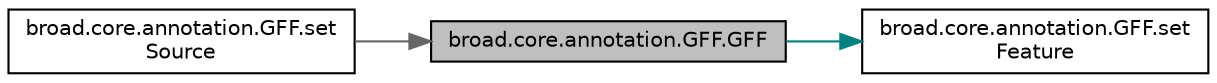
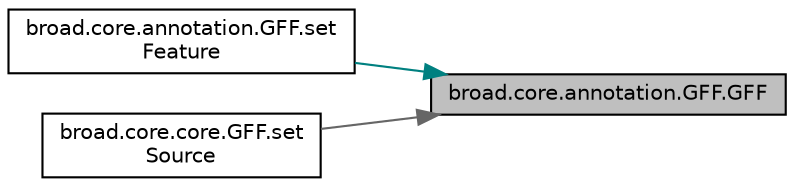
(182, 41) -> (182, 145)
(813, 41) -> (389, 67)
